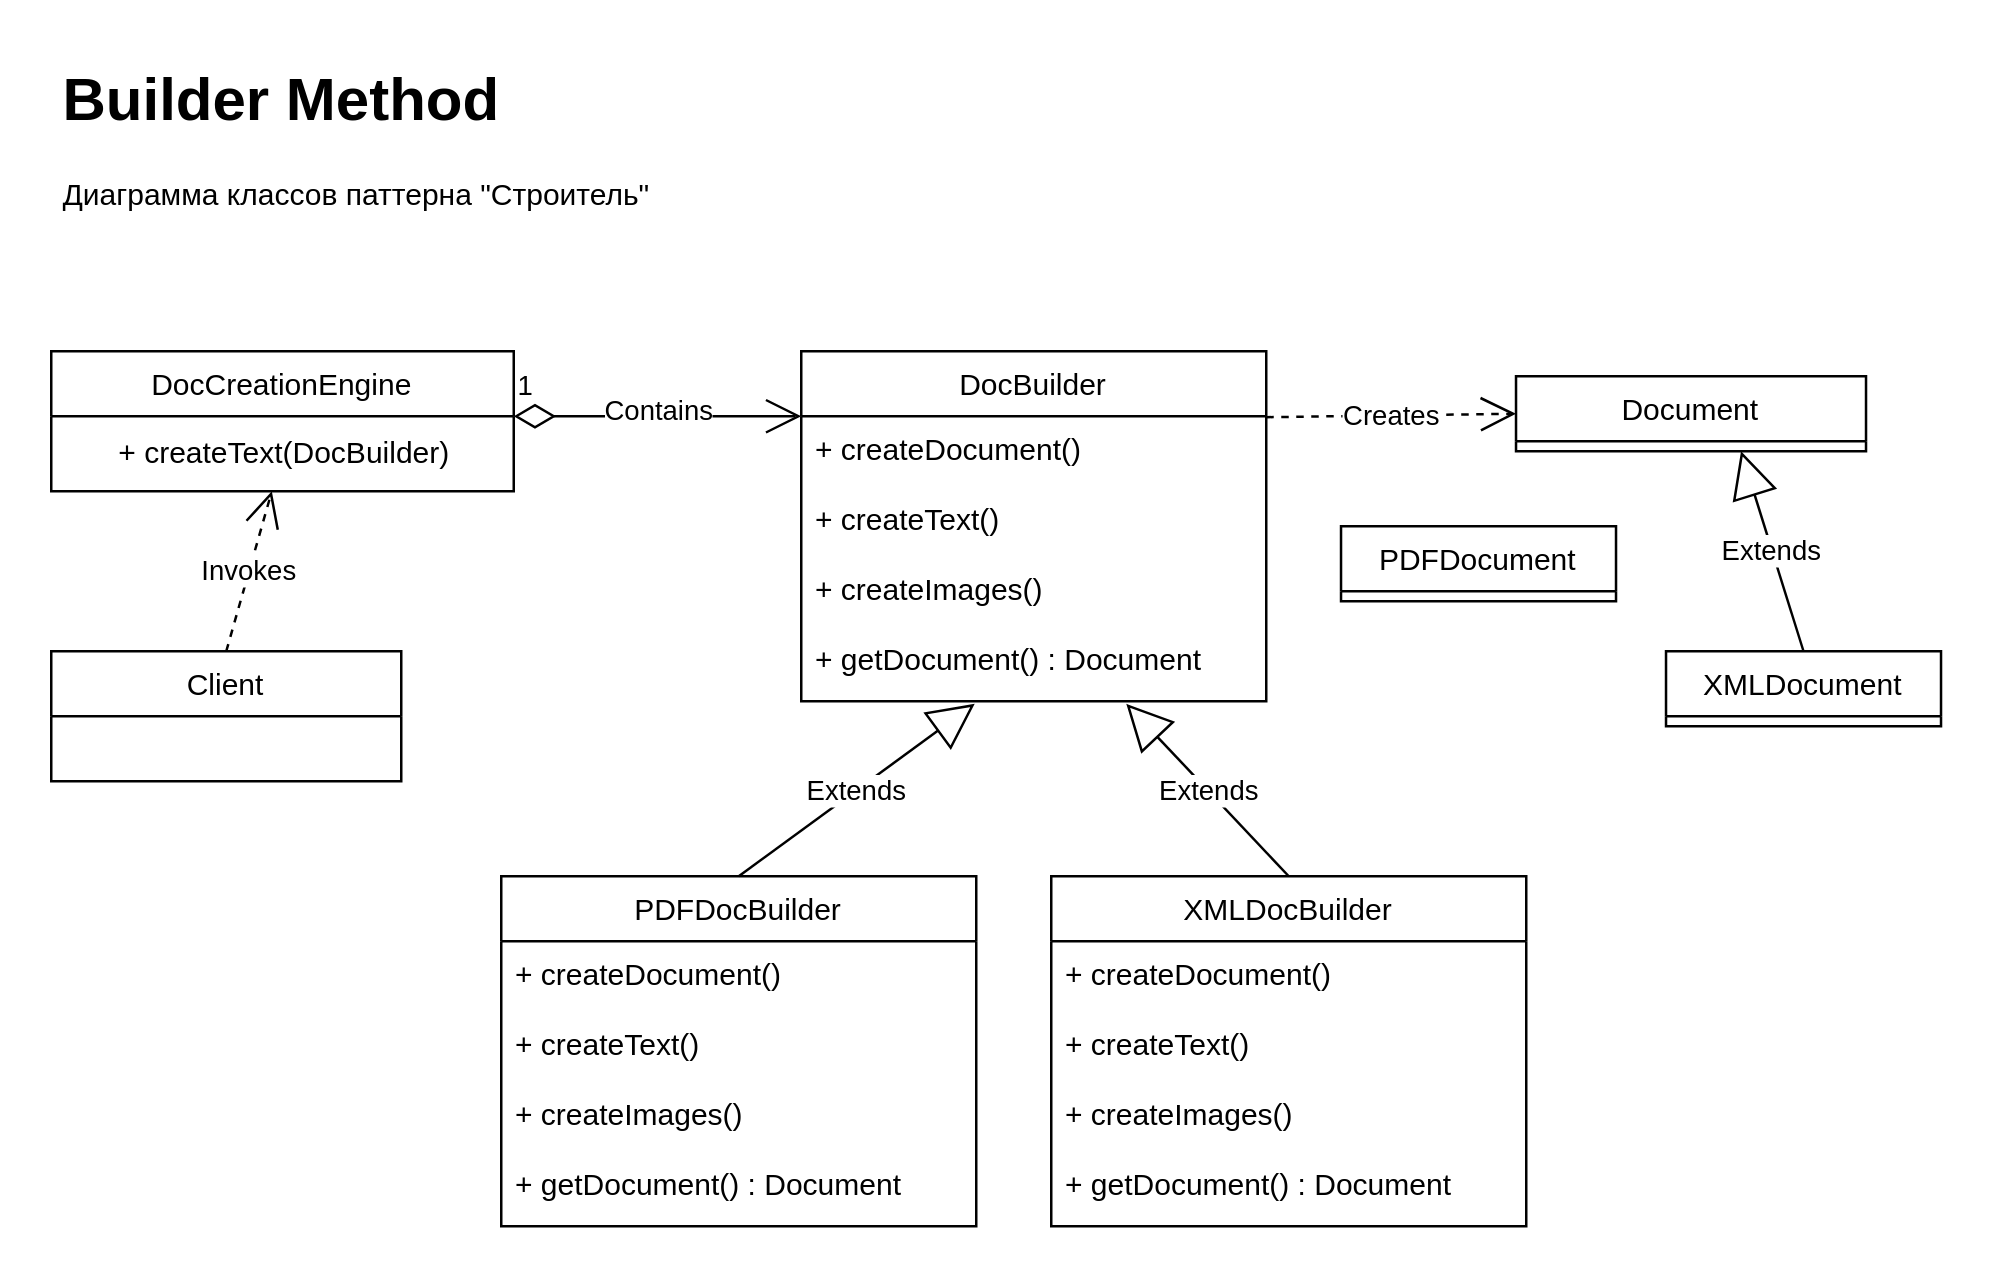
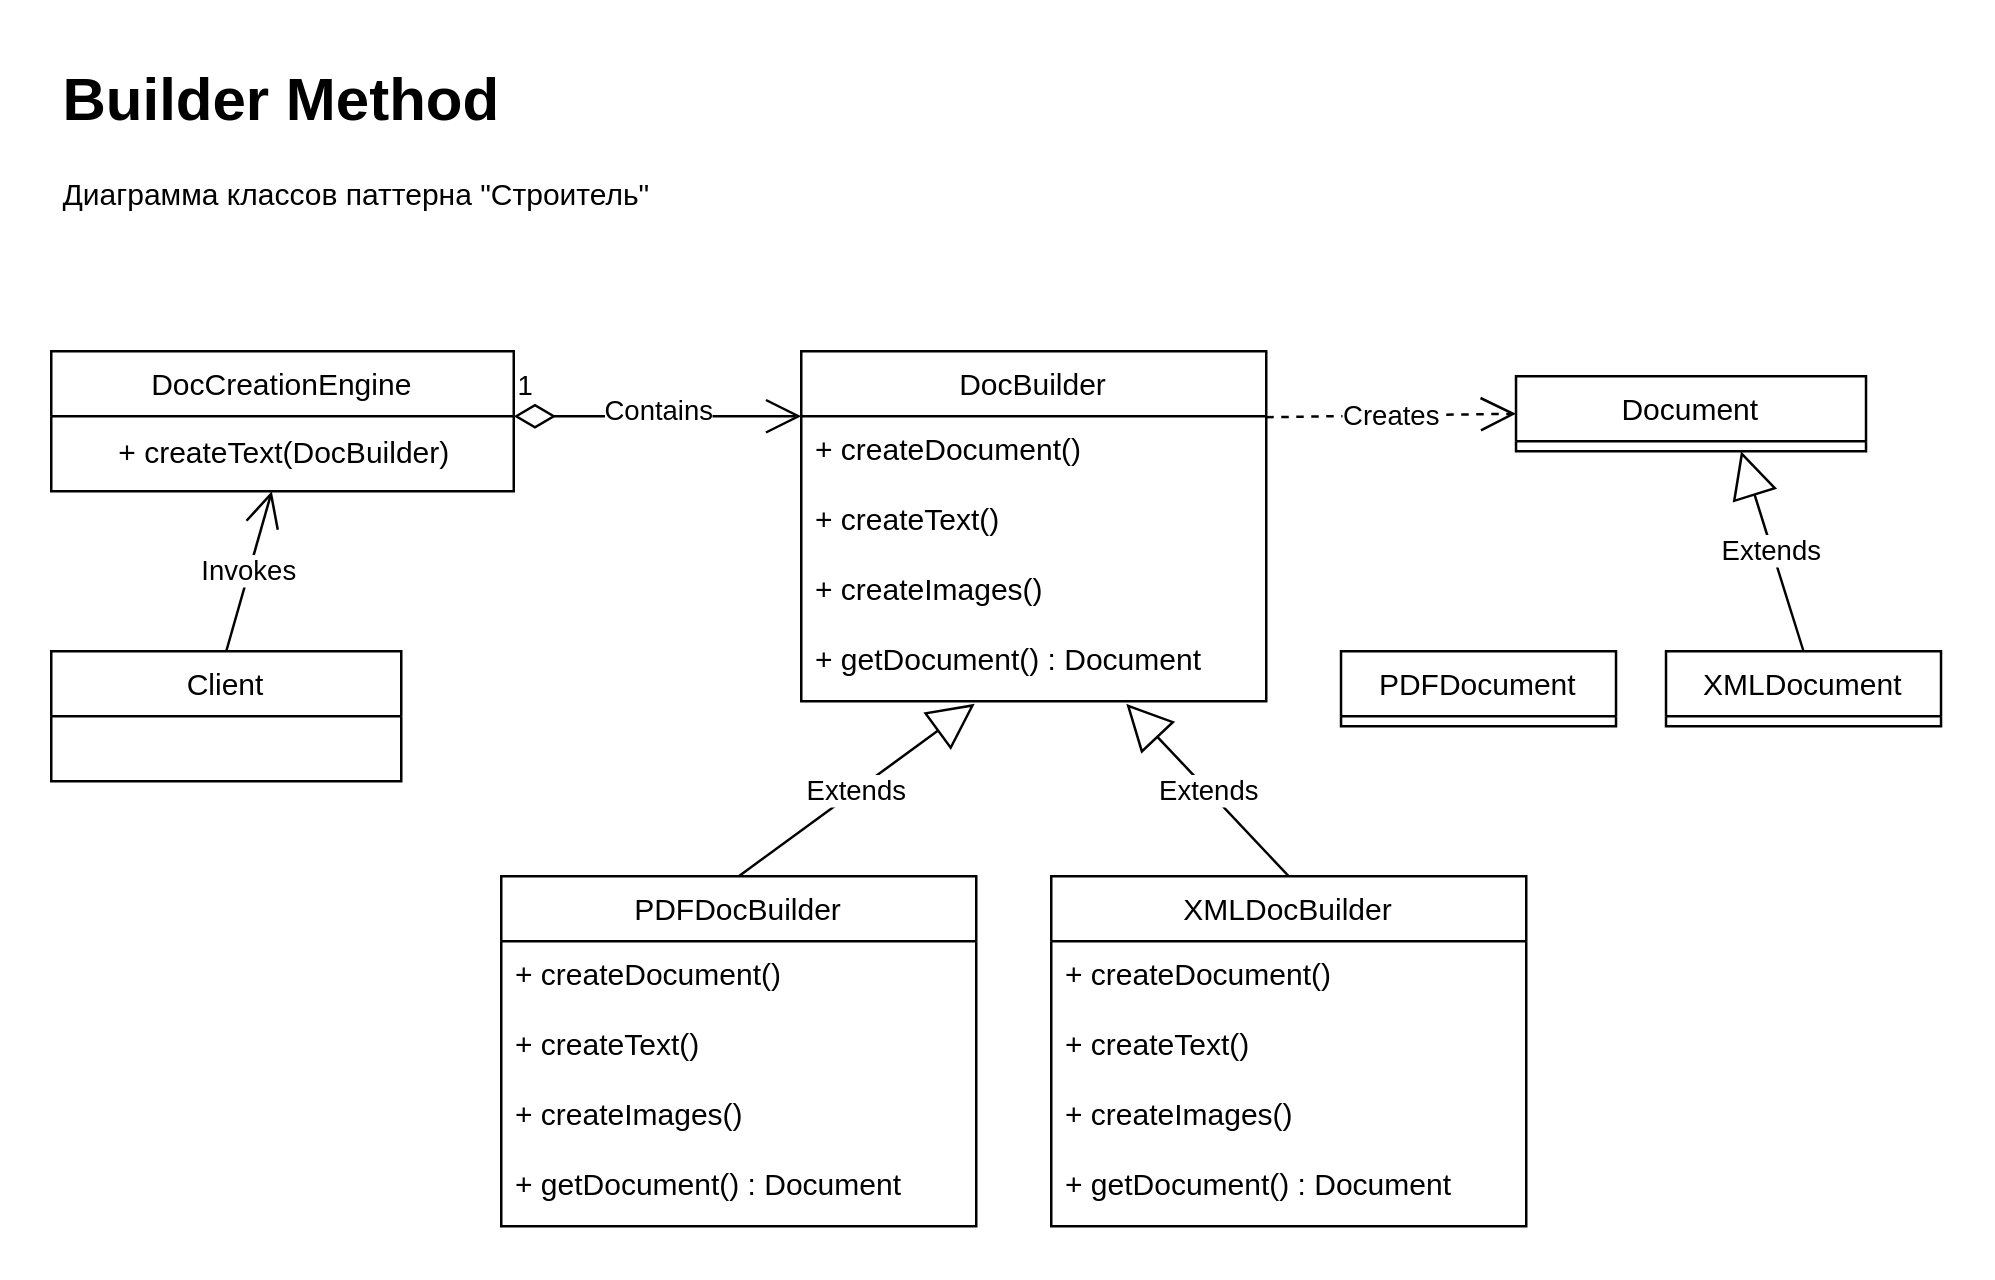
(262, 527) -> (262, 527)
(1479, 564) -> (1479, 689)
